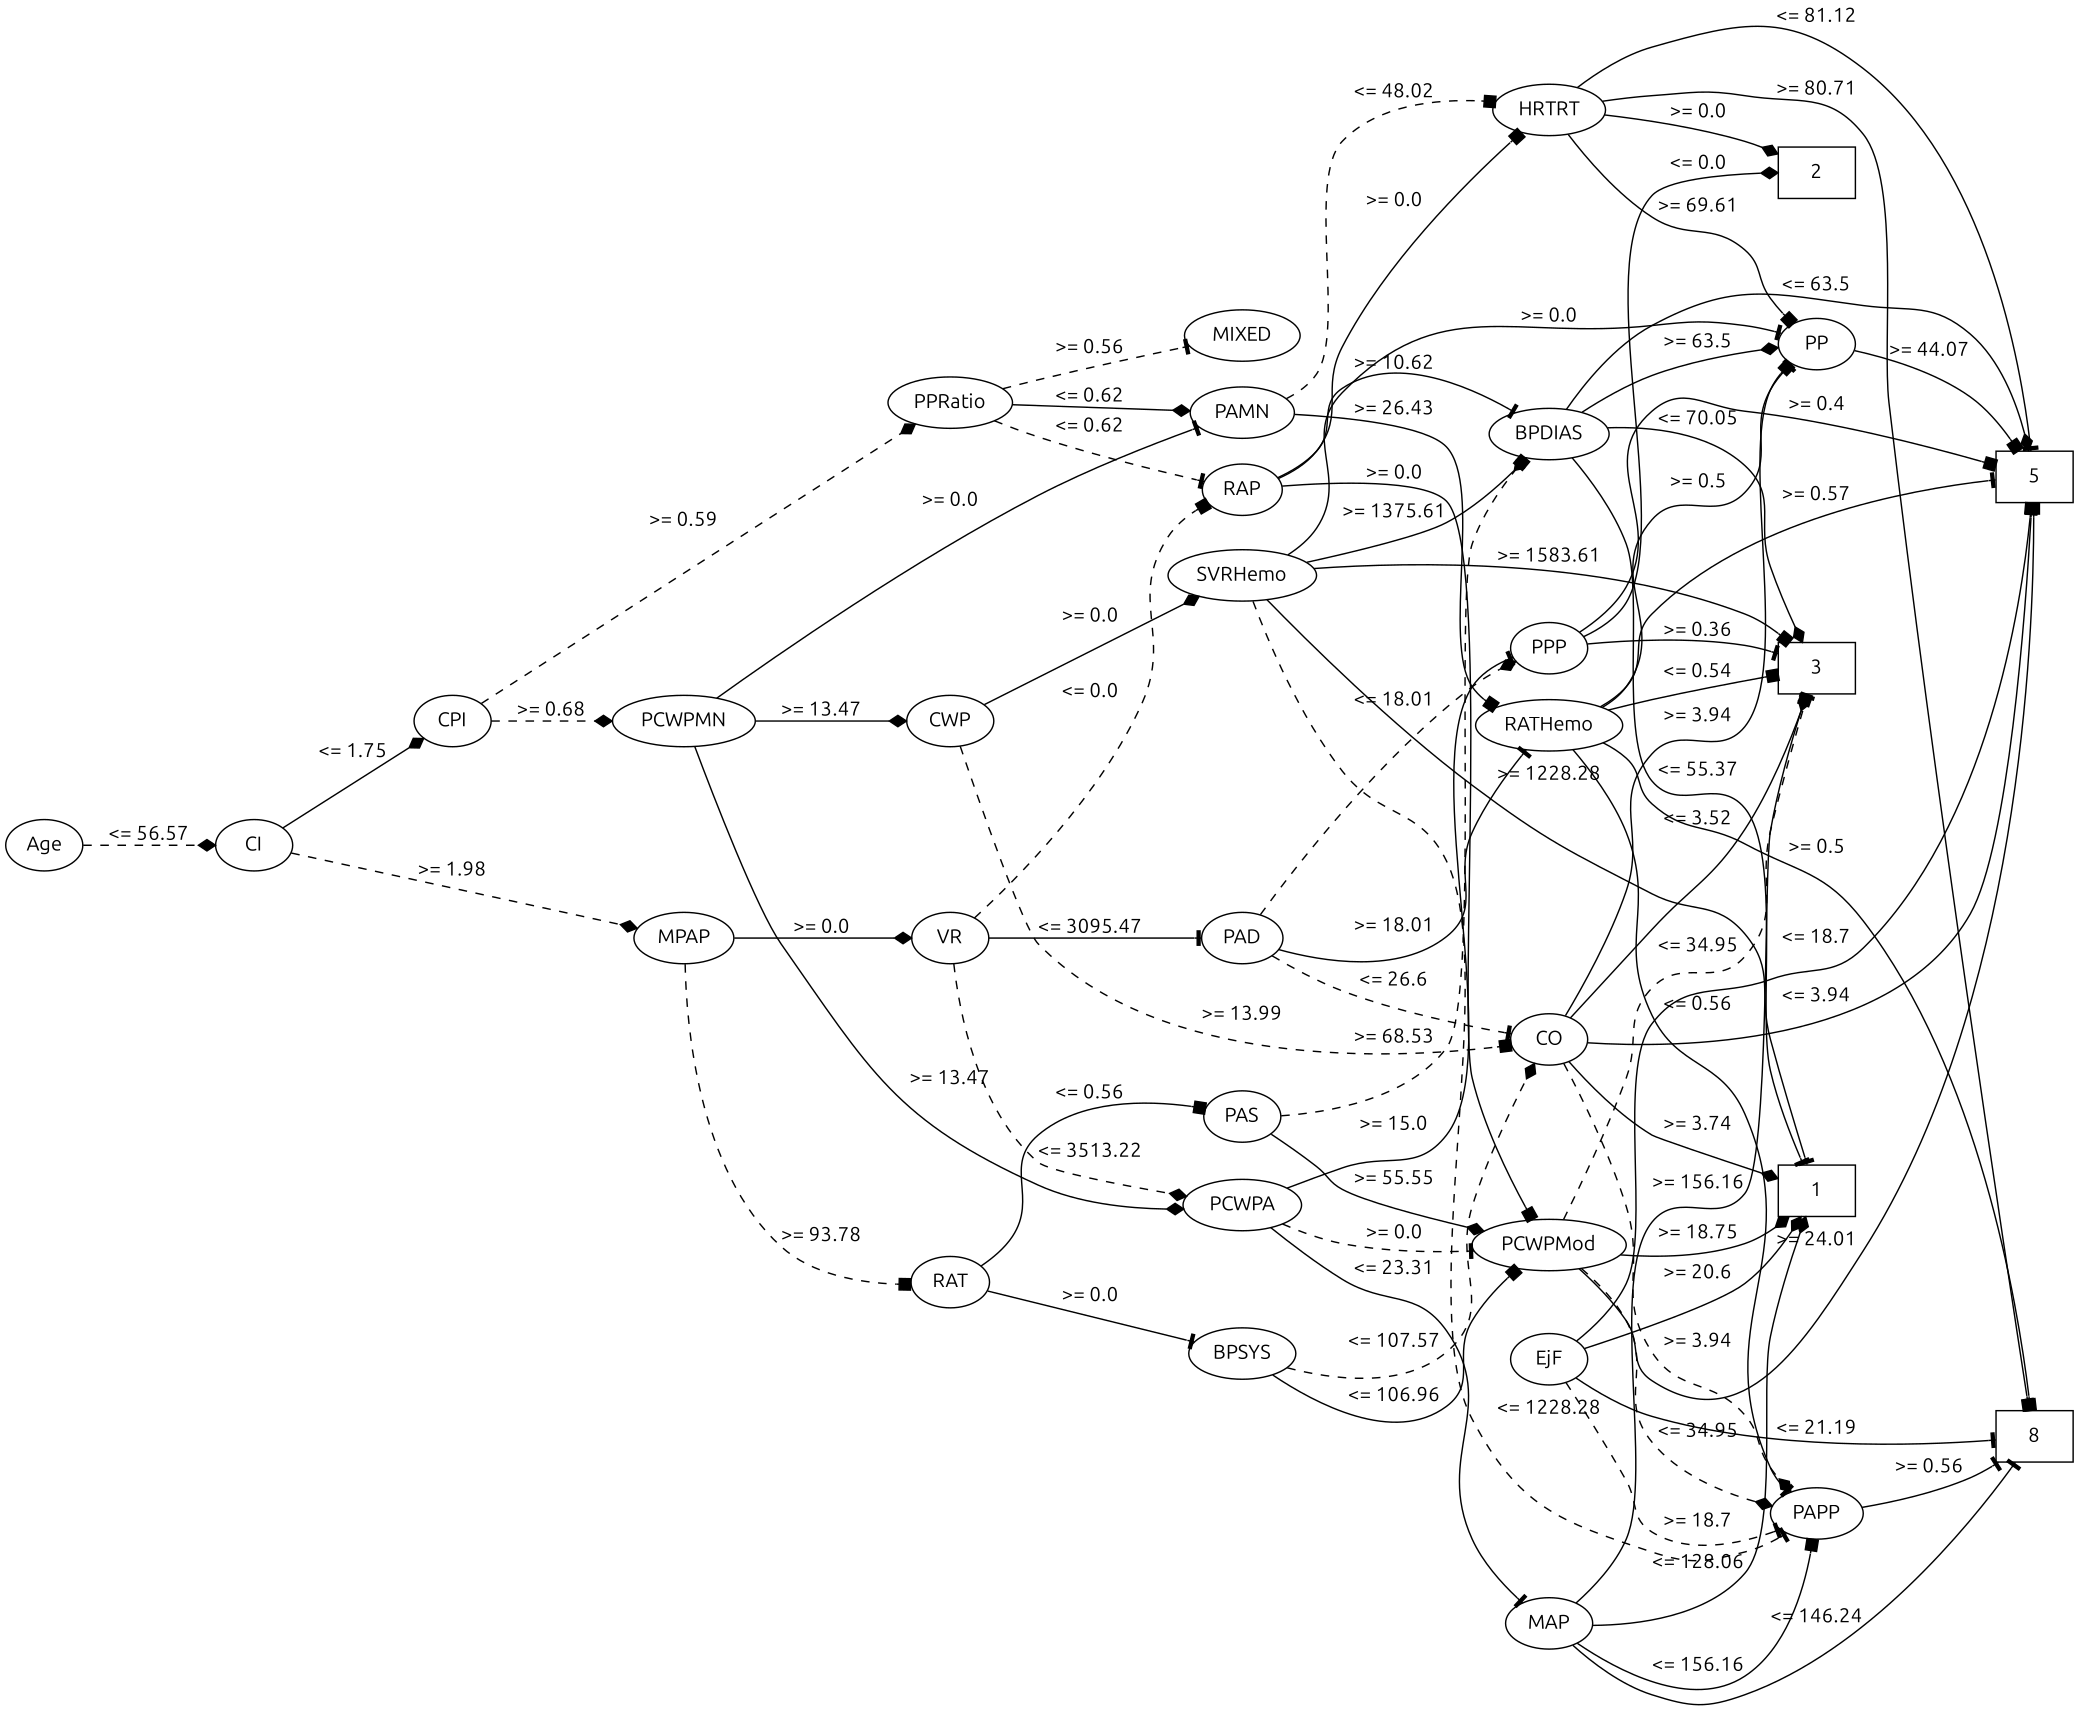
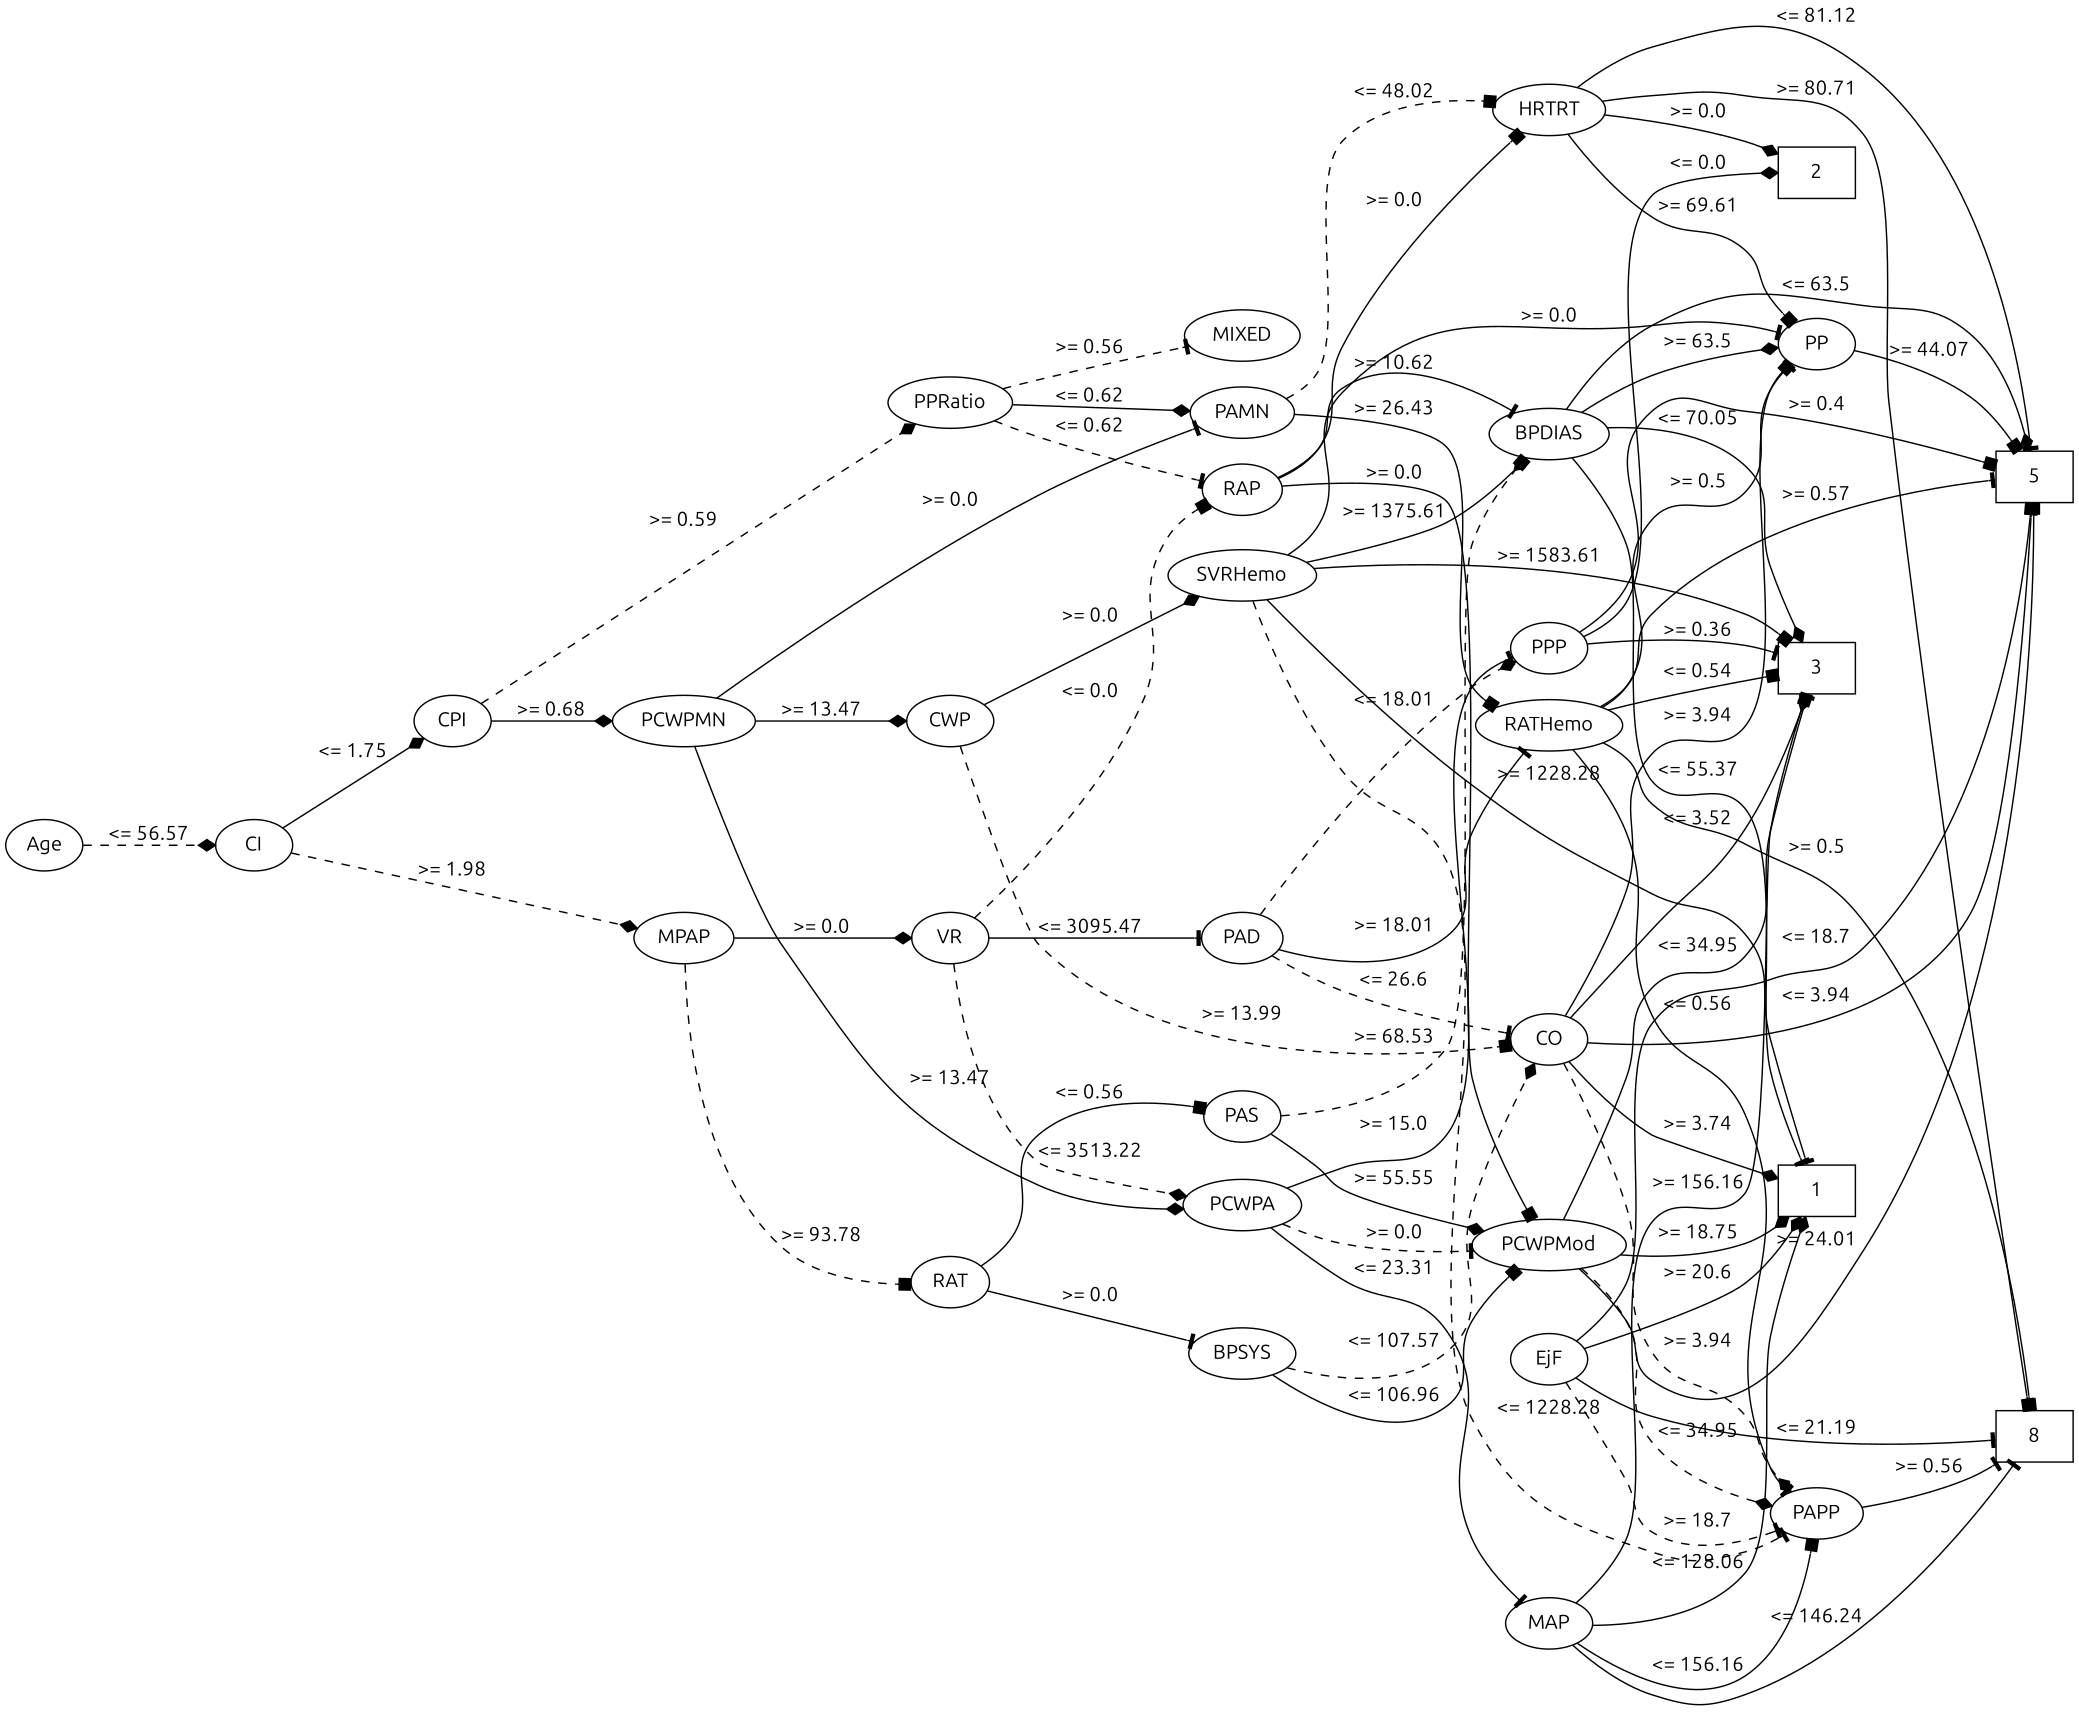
(543, 721) -> (543, 721)
(1706, 973) -> (1706, 973)
